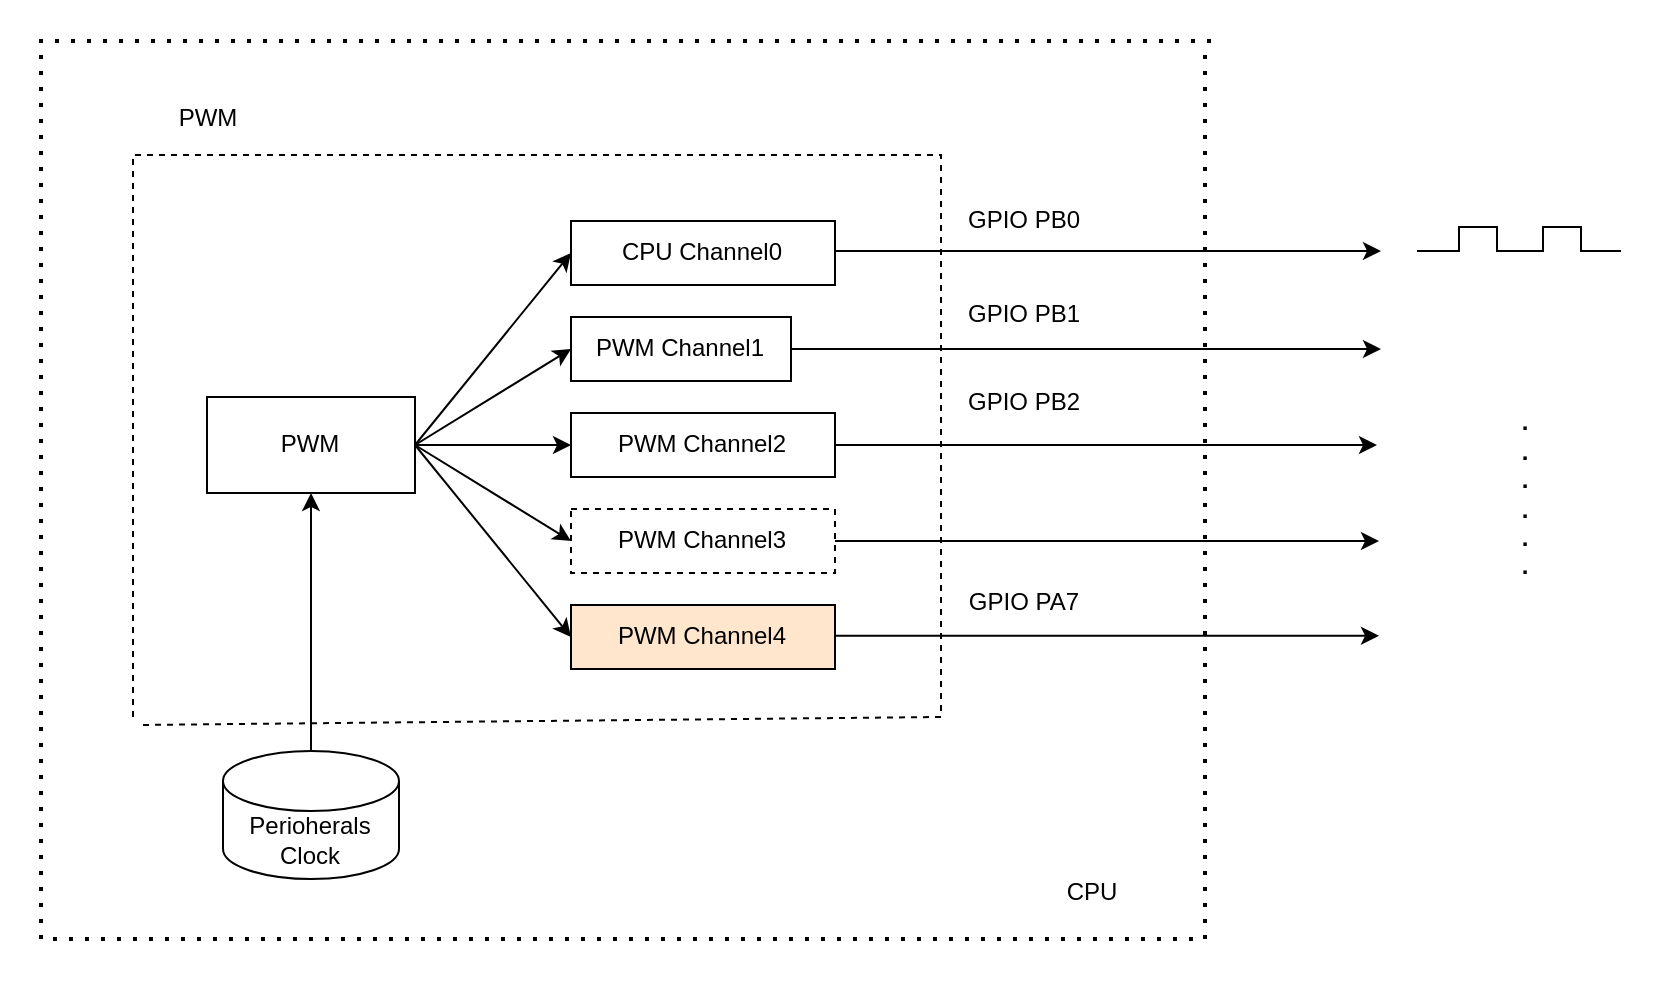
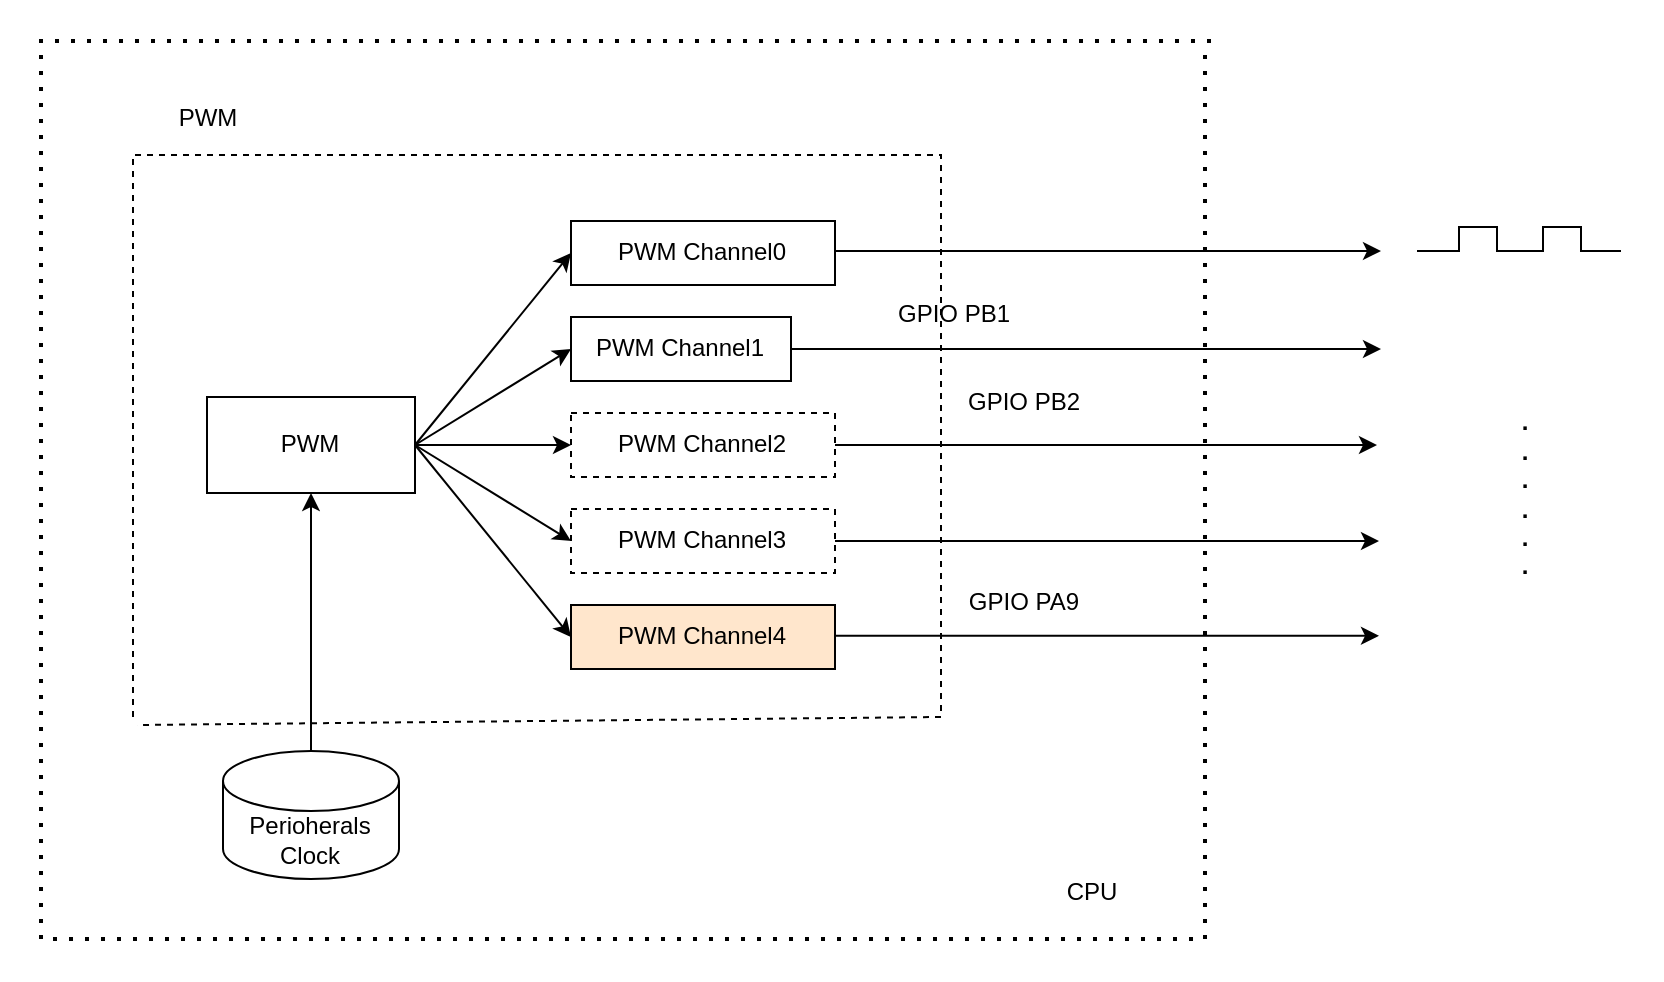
(1025, 221) -> none
(703, 253) -> (703, 253)
(1025, 315) -> (955, 315)
(703, 445) -> (703, 445)
(1025, 603) -> (1025, 603)
